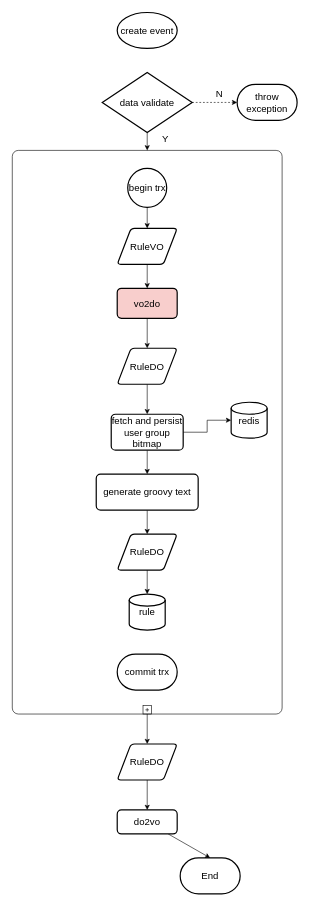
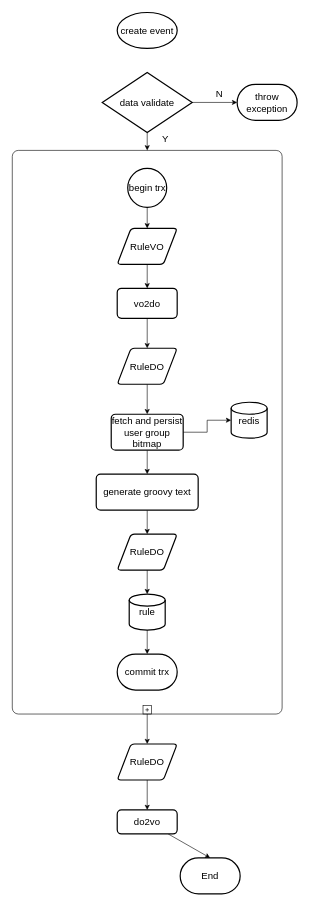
(212, 102) -> (212, 102)
(147, 303) -> (147, 303)
none -> (147, 648)
